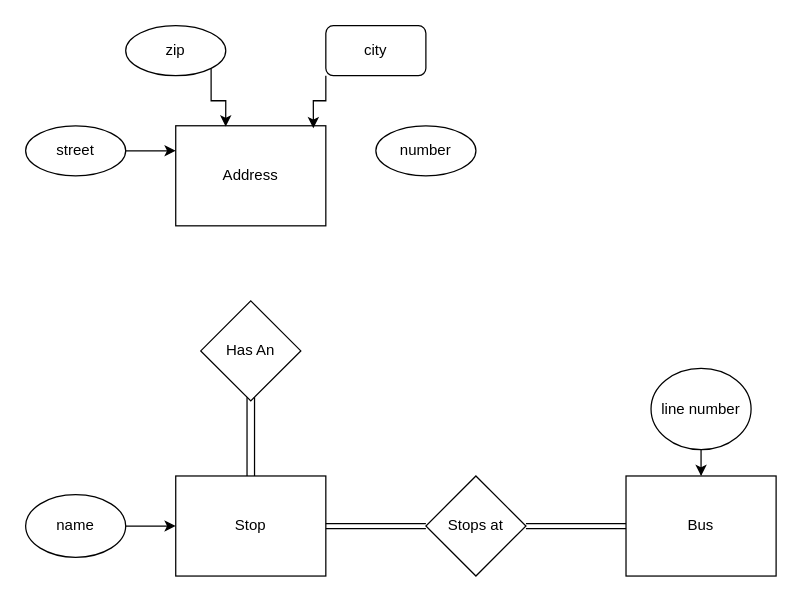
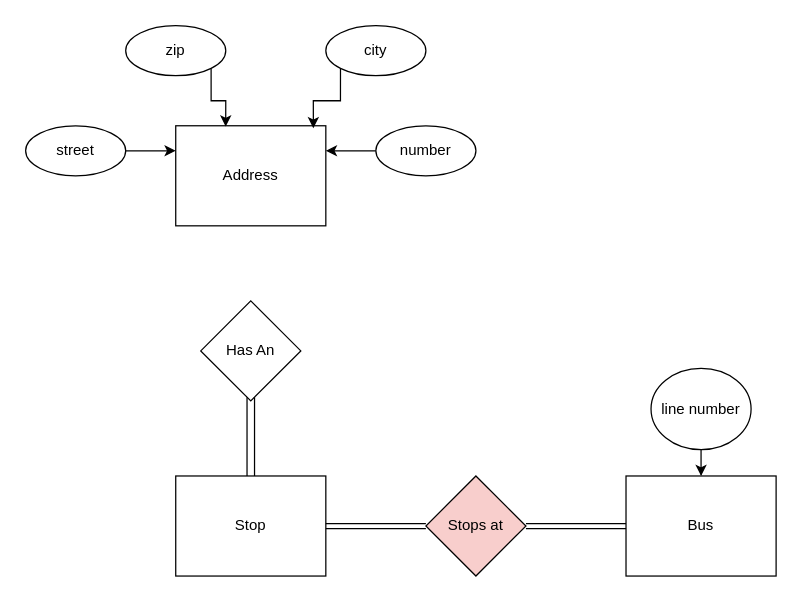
(376, 51) -> (376, 51)
none -> (355, 151)
(76, 526) -> none
(147, 526) -> none
(476, 526) -> (476, 526)
